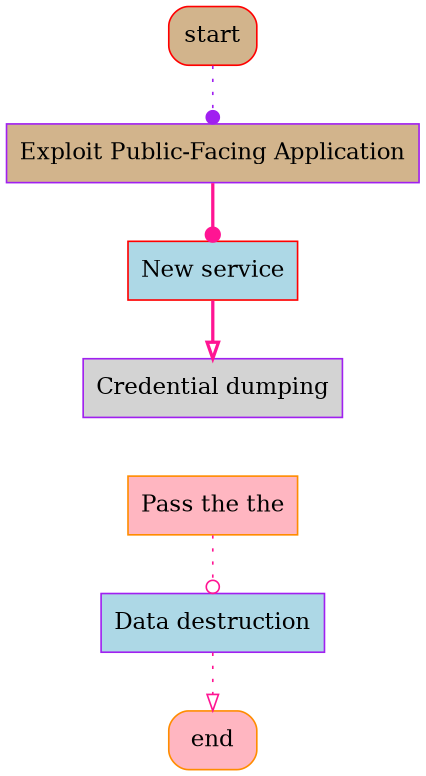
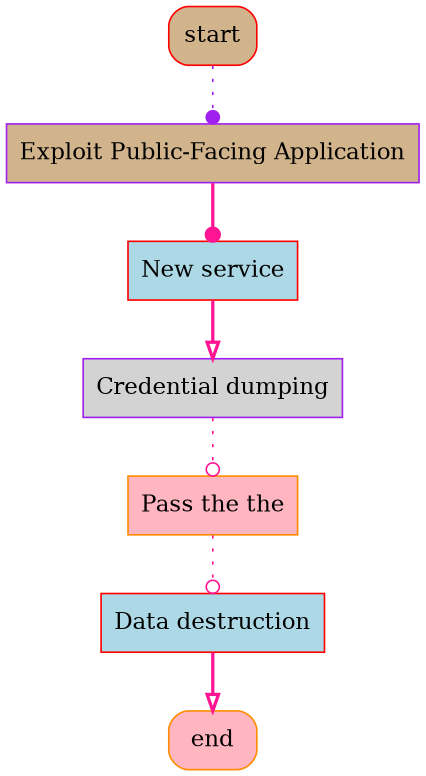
none -> (213, 440)
(213, 623) -> (213, 623)
(213, 674) -> (213, 674)
